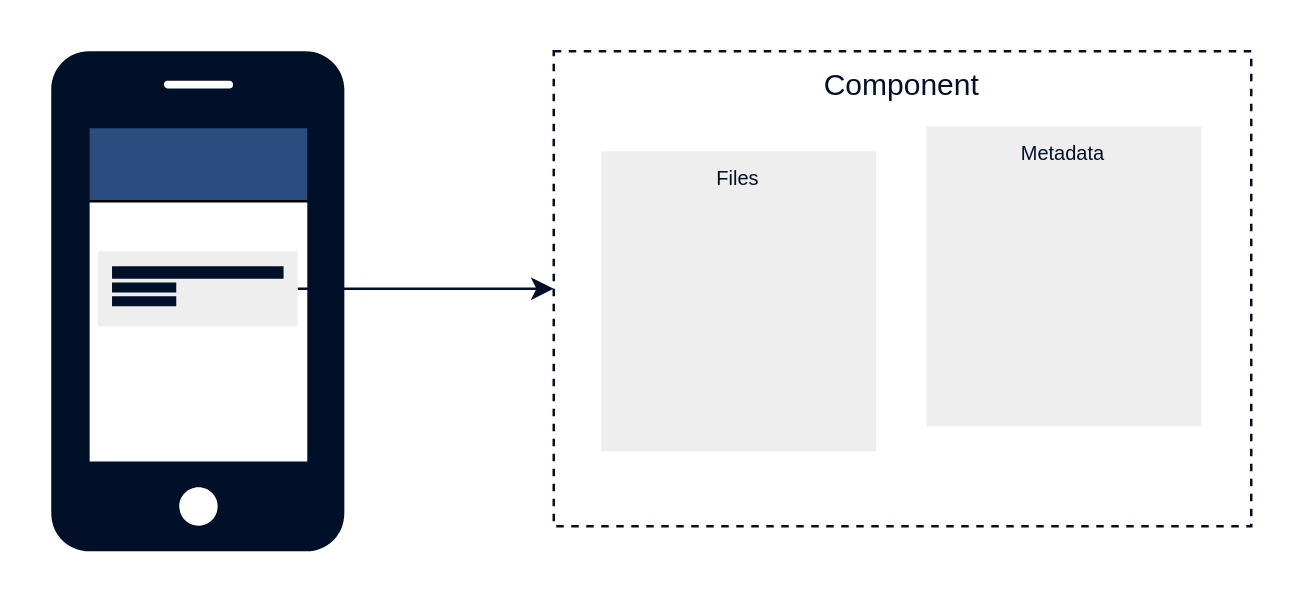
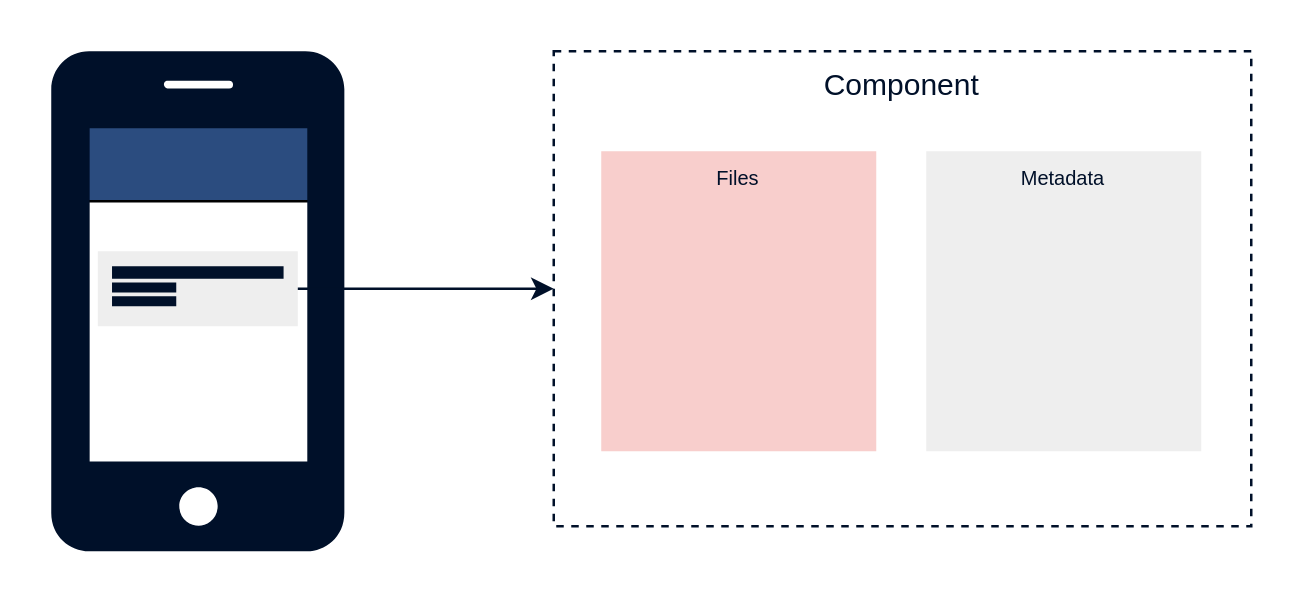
(1064, 276) -> (1064, 301)
(739, 301) -> (739, 301)
